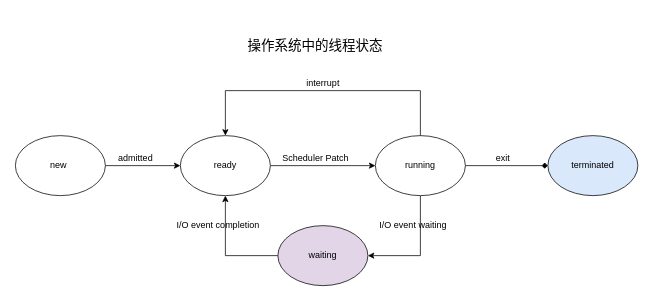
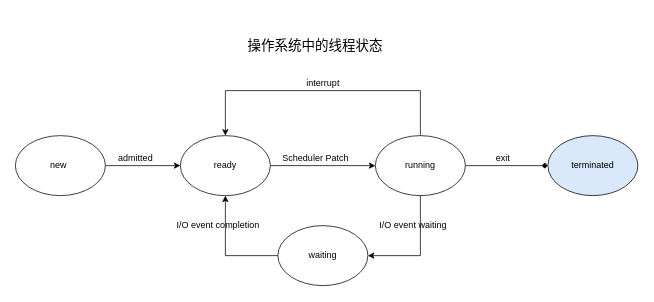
(323, 255) -> (323, 255)
